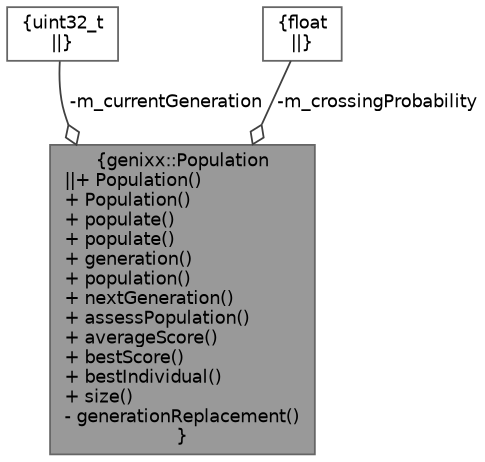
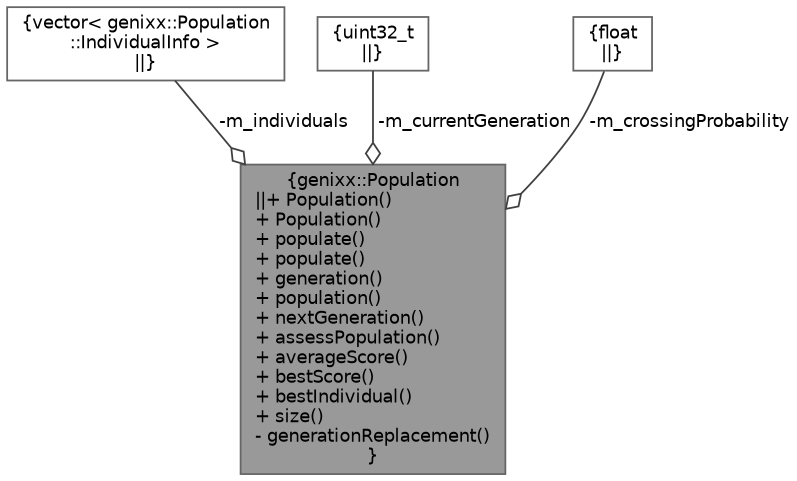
none -> (146, 44)
